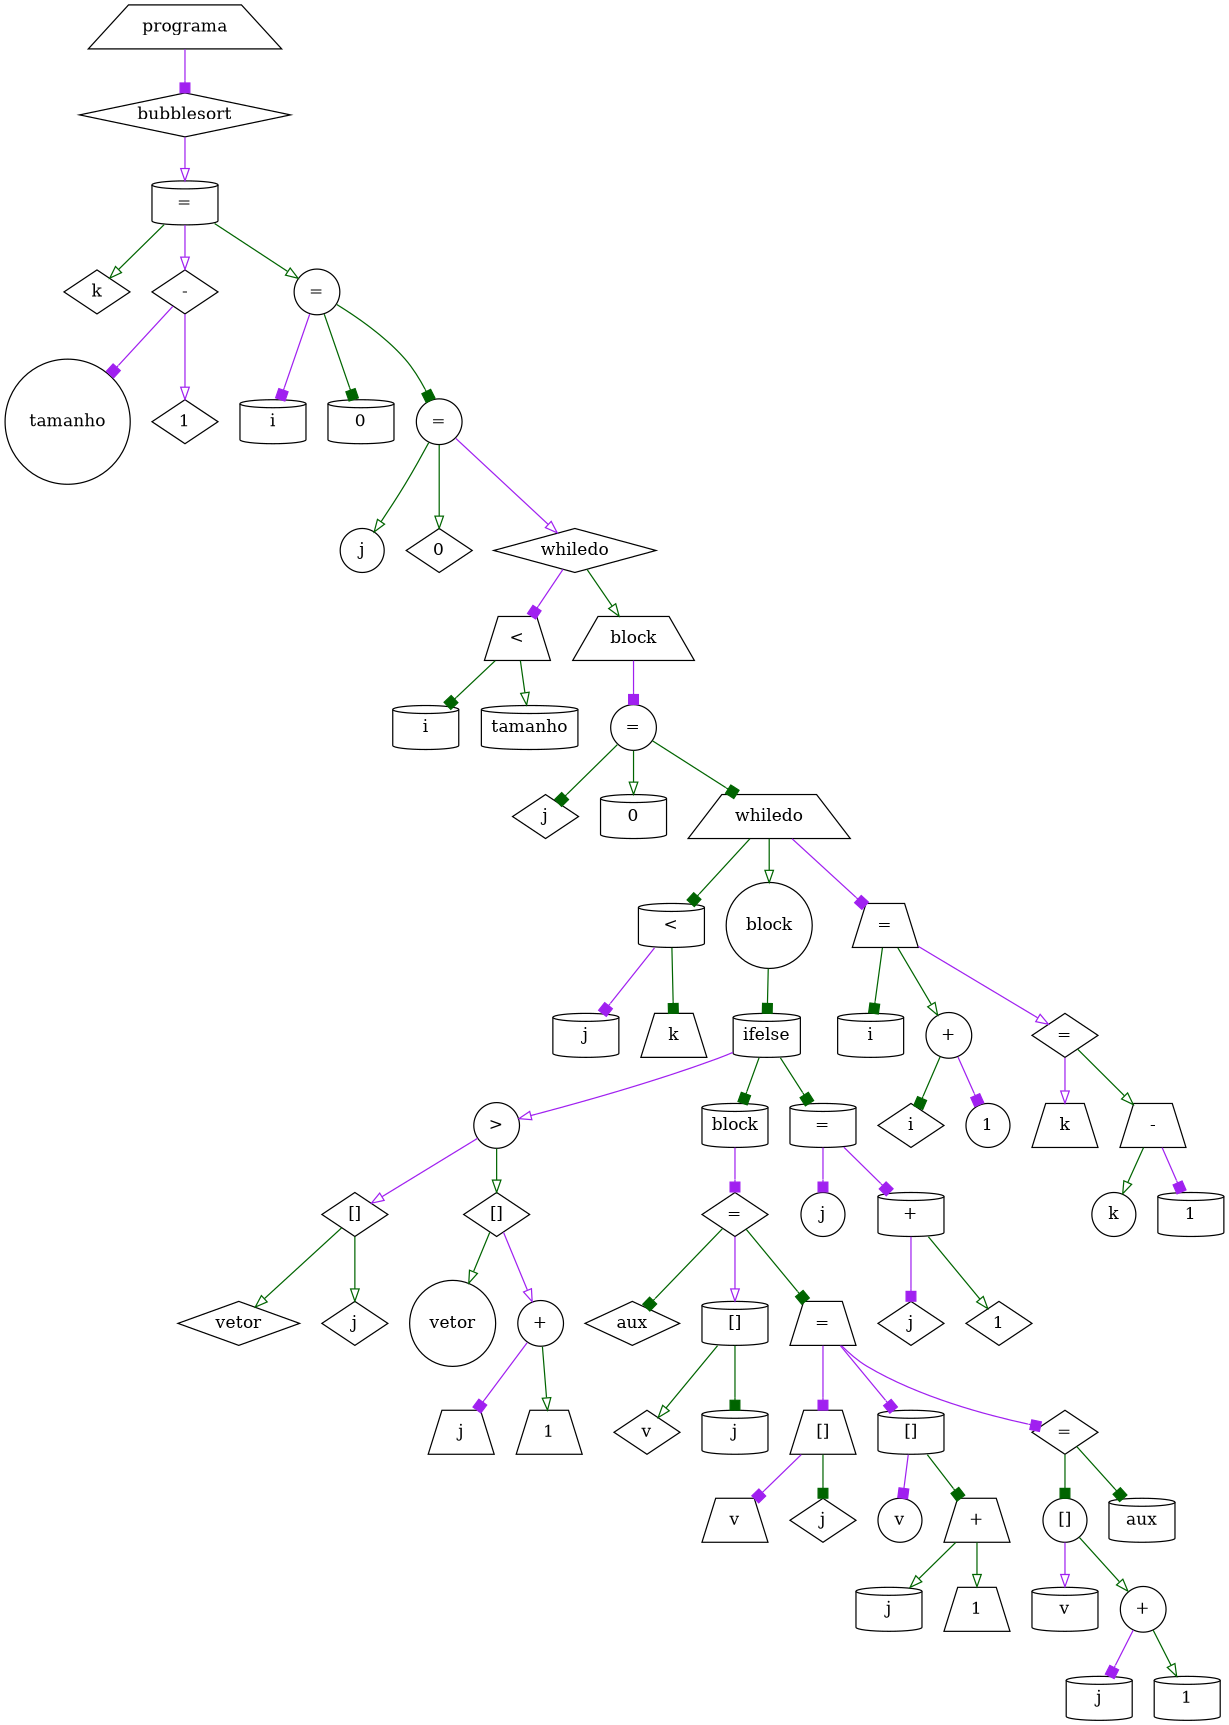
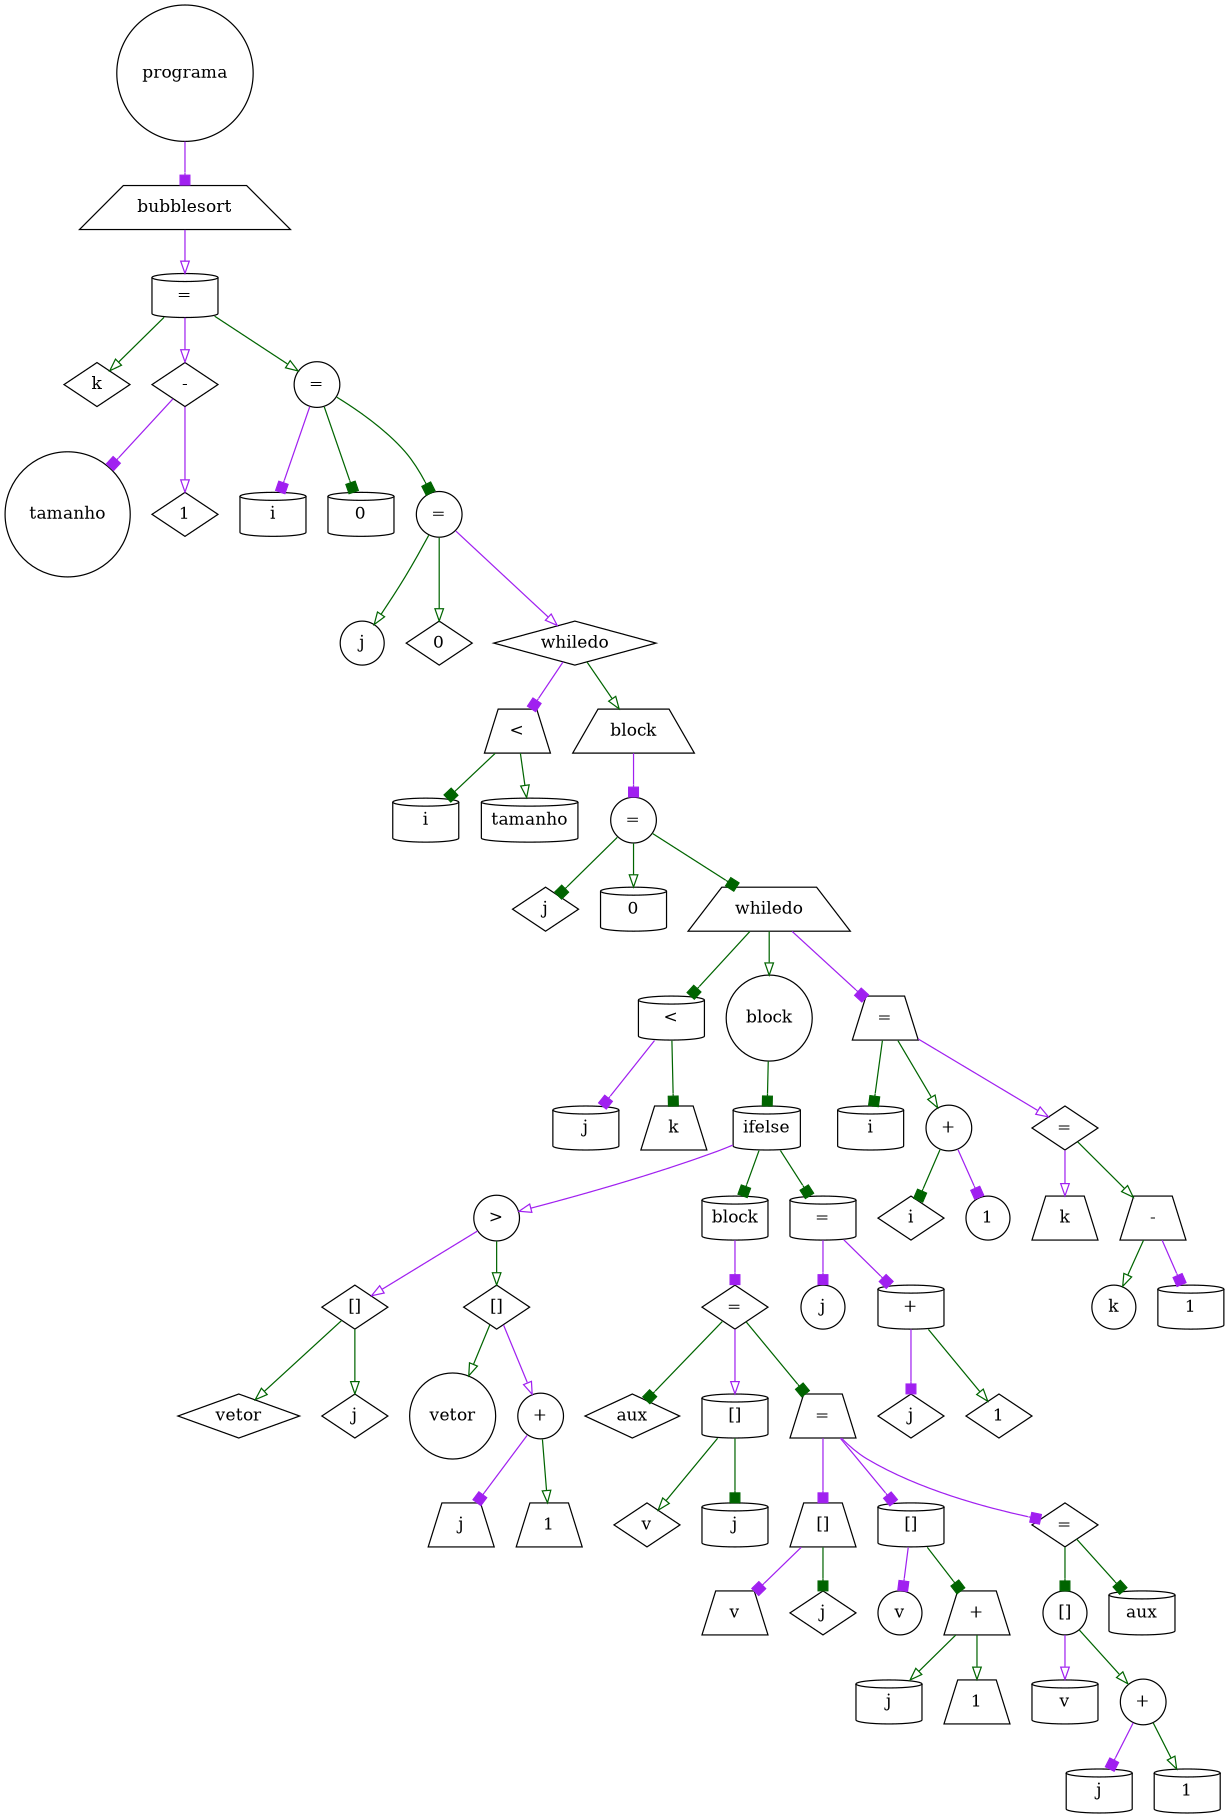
(185, 27) -> (185, 73)
(185, 115) -> (185, 208)
